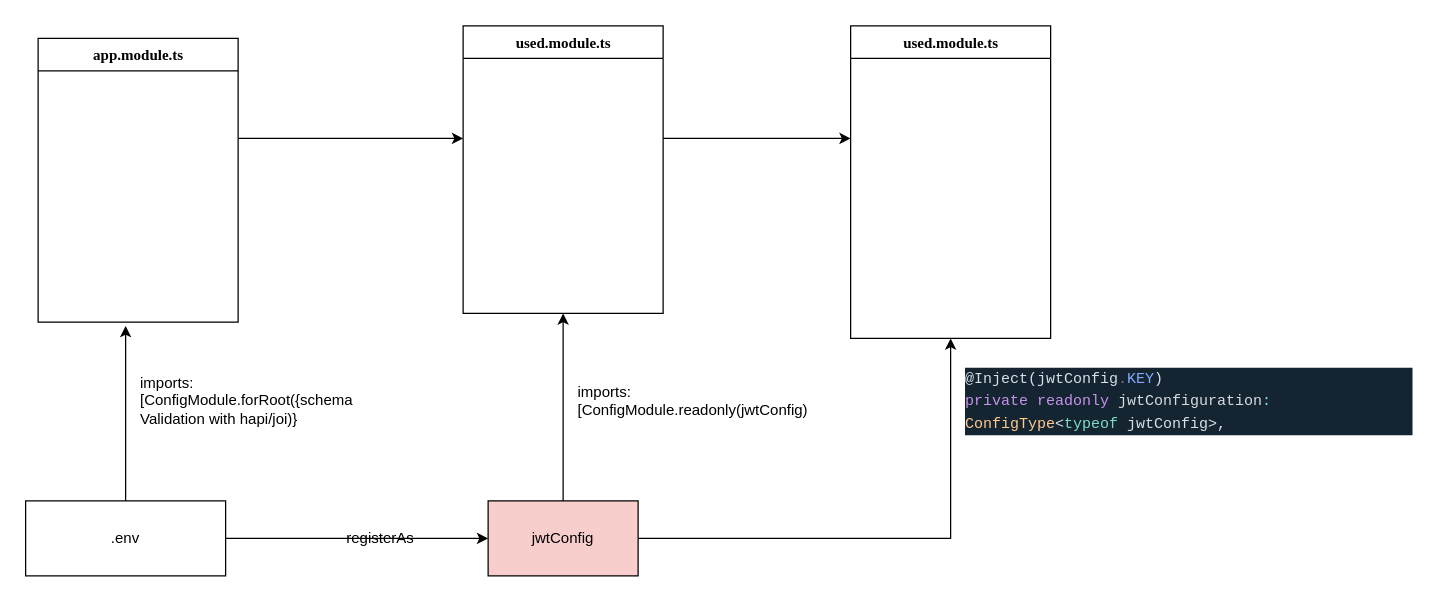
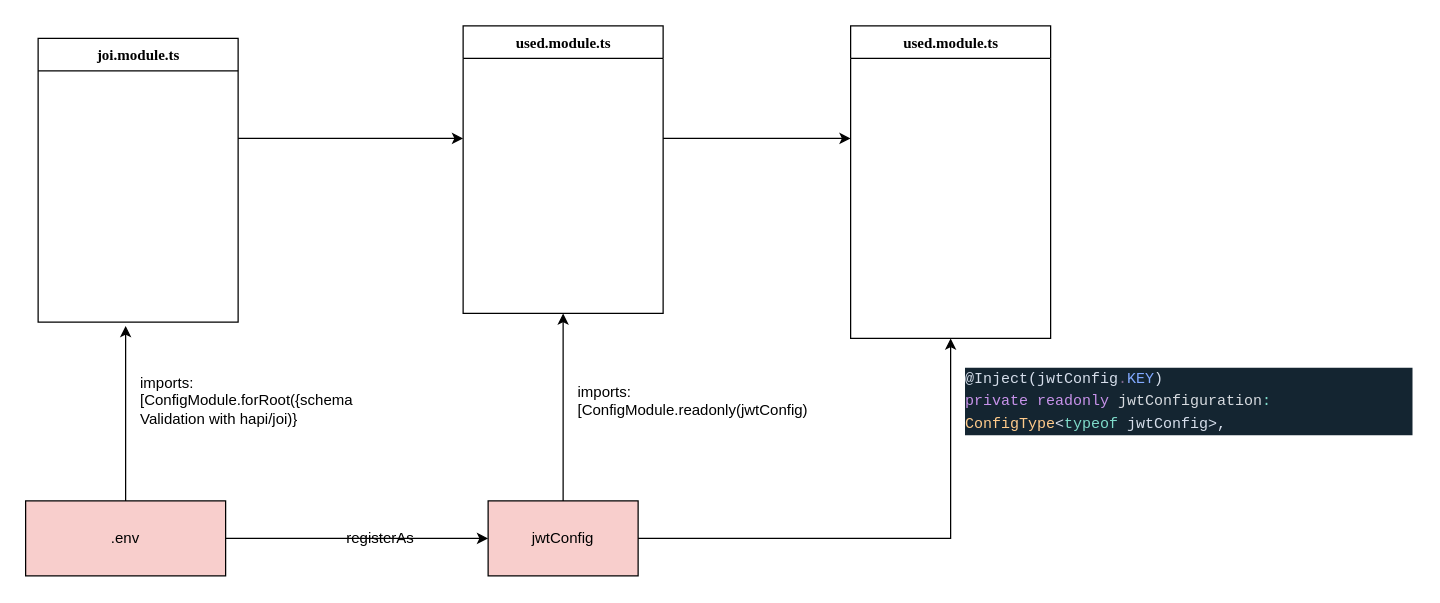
(139, 56) -> (139, 56)
(126, 538) -> (126, 538)
